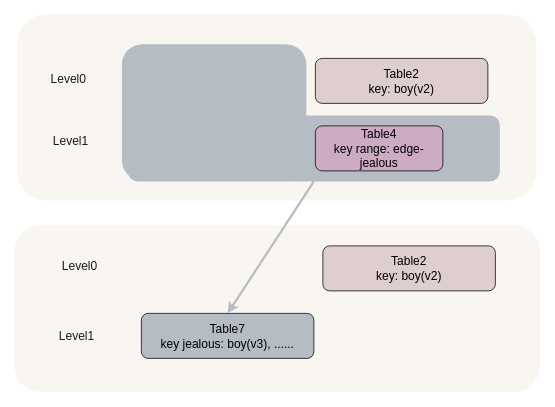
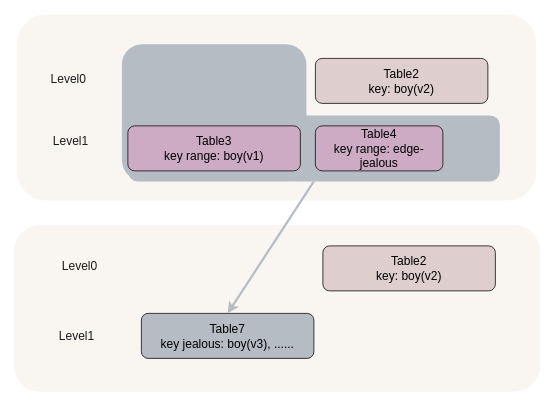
none -> (214, 148)
